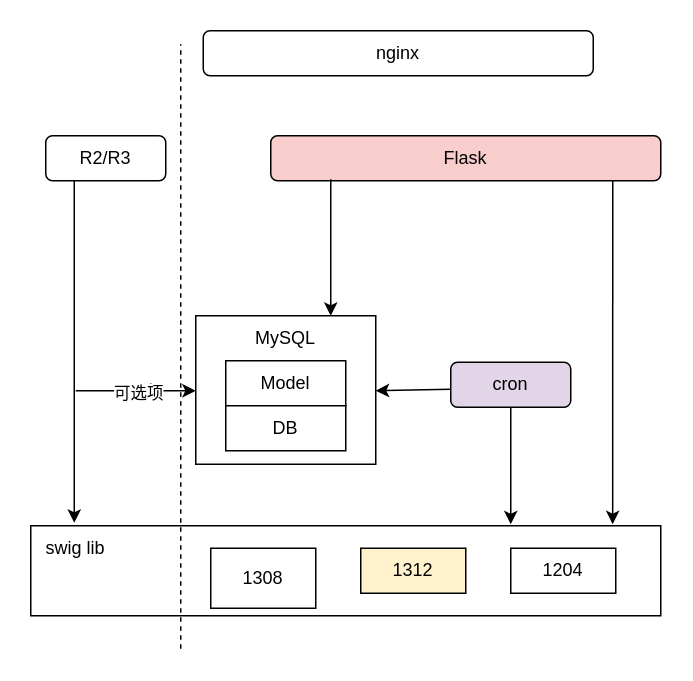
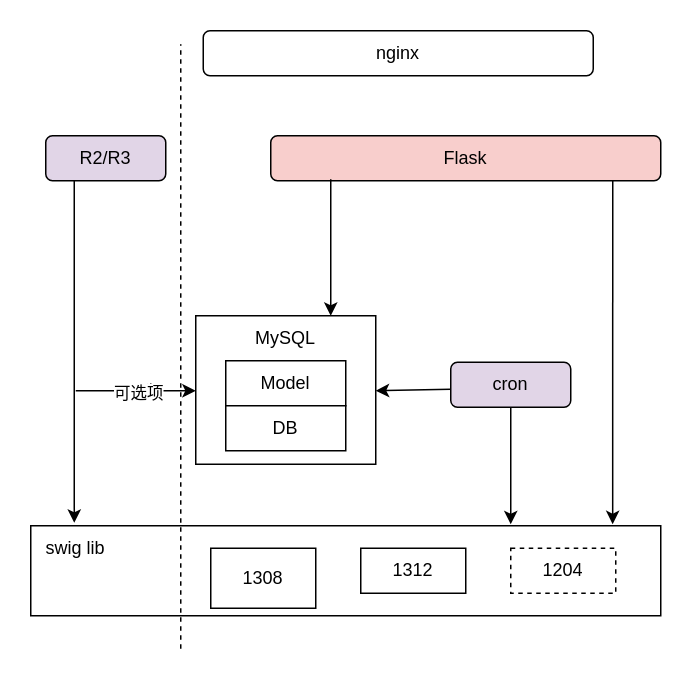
(106, 158) -> (106, 158)
(413, 571) -> (413, 571)
(563, 571) -> (563, 571)
